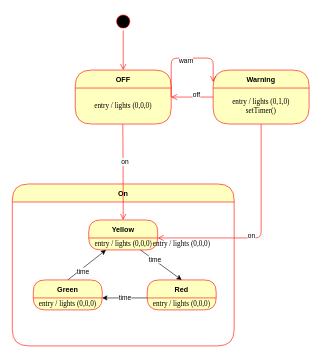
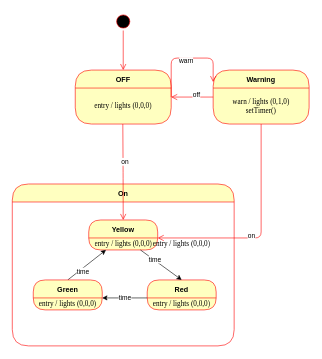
(261, 106) -> (261, 106)
